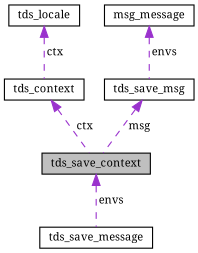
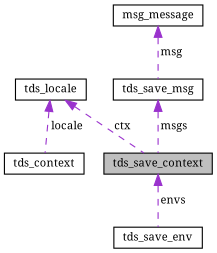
(54, 53) -> (66, 127)
(163, 53) -> (170, 53)
(138, 127) -> (173, 127)
(74, 131) -> (109, 130)
(96, 238) -> (158, 238)
